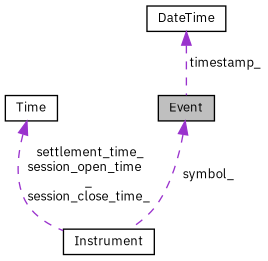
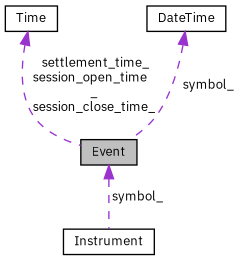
(224, 63) -> (208, 86)
(22, 192) -> (29, 109)
